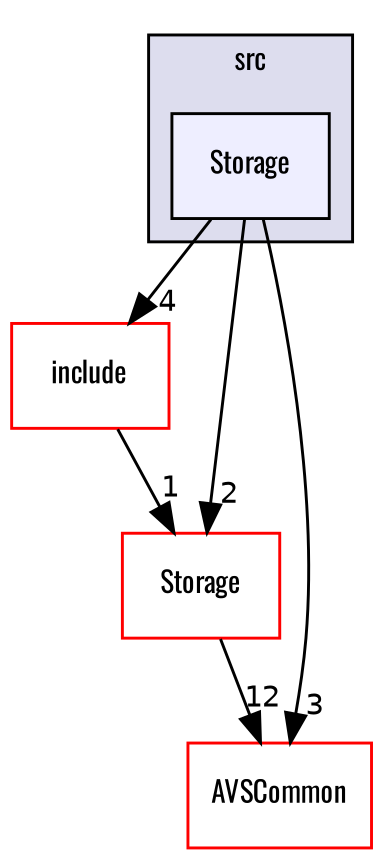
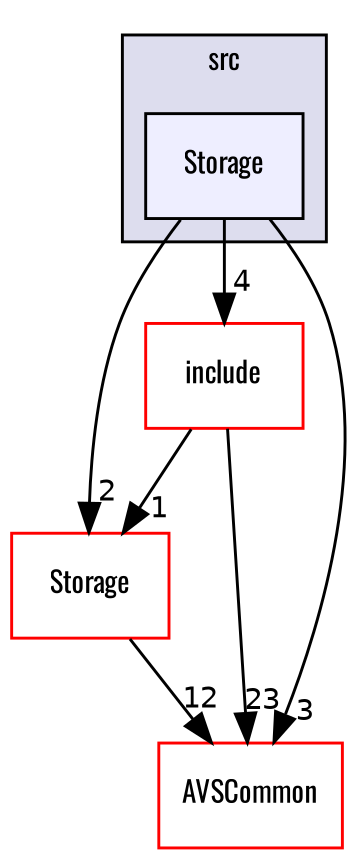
none -> (237, 571)
